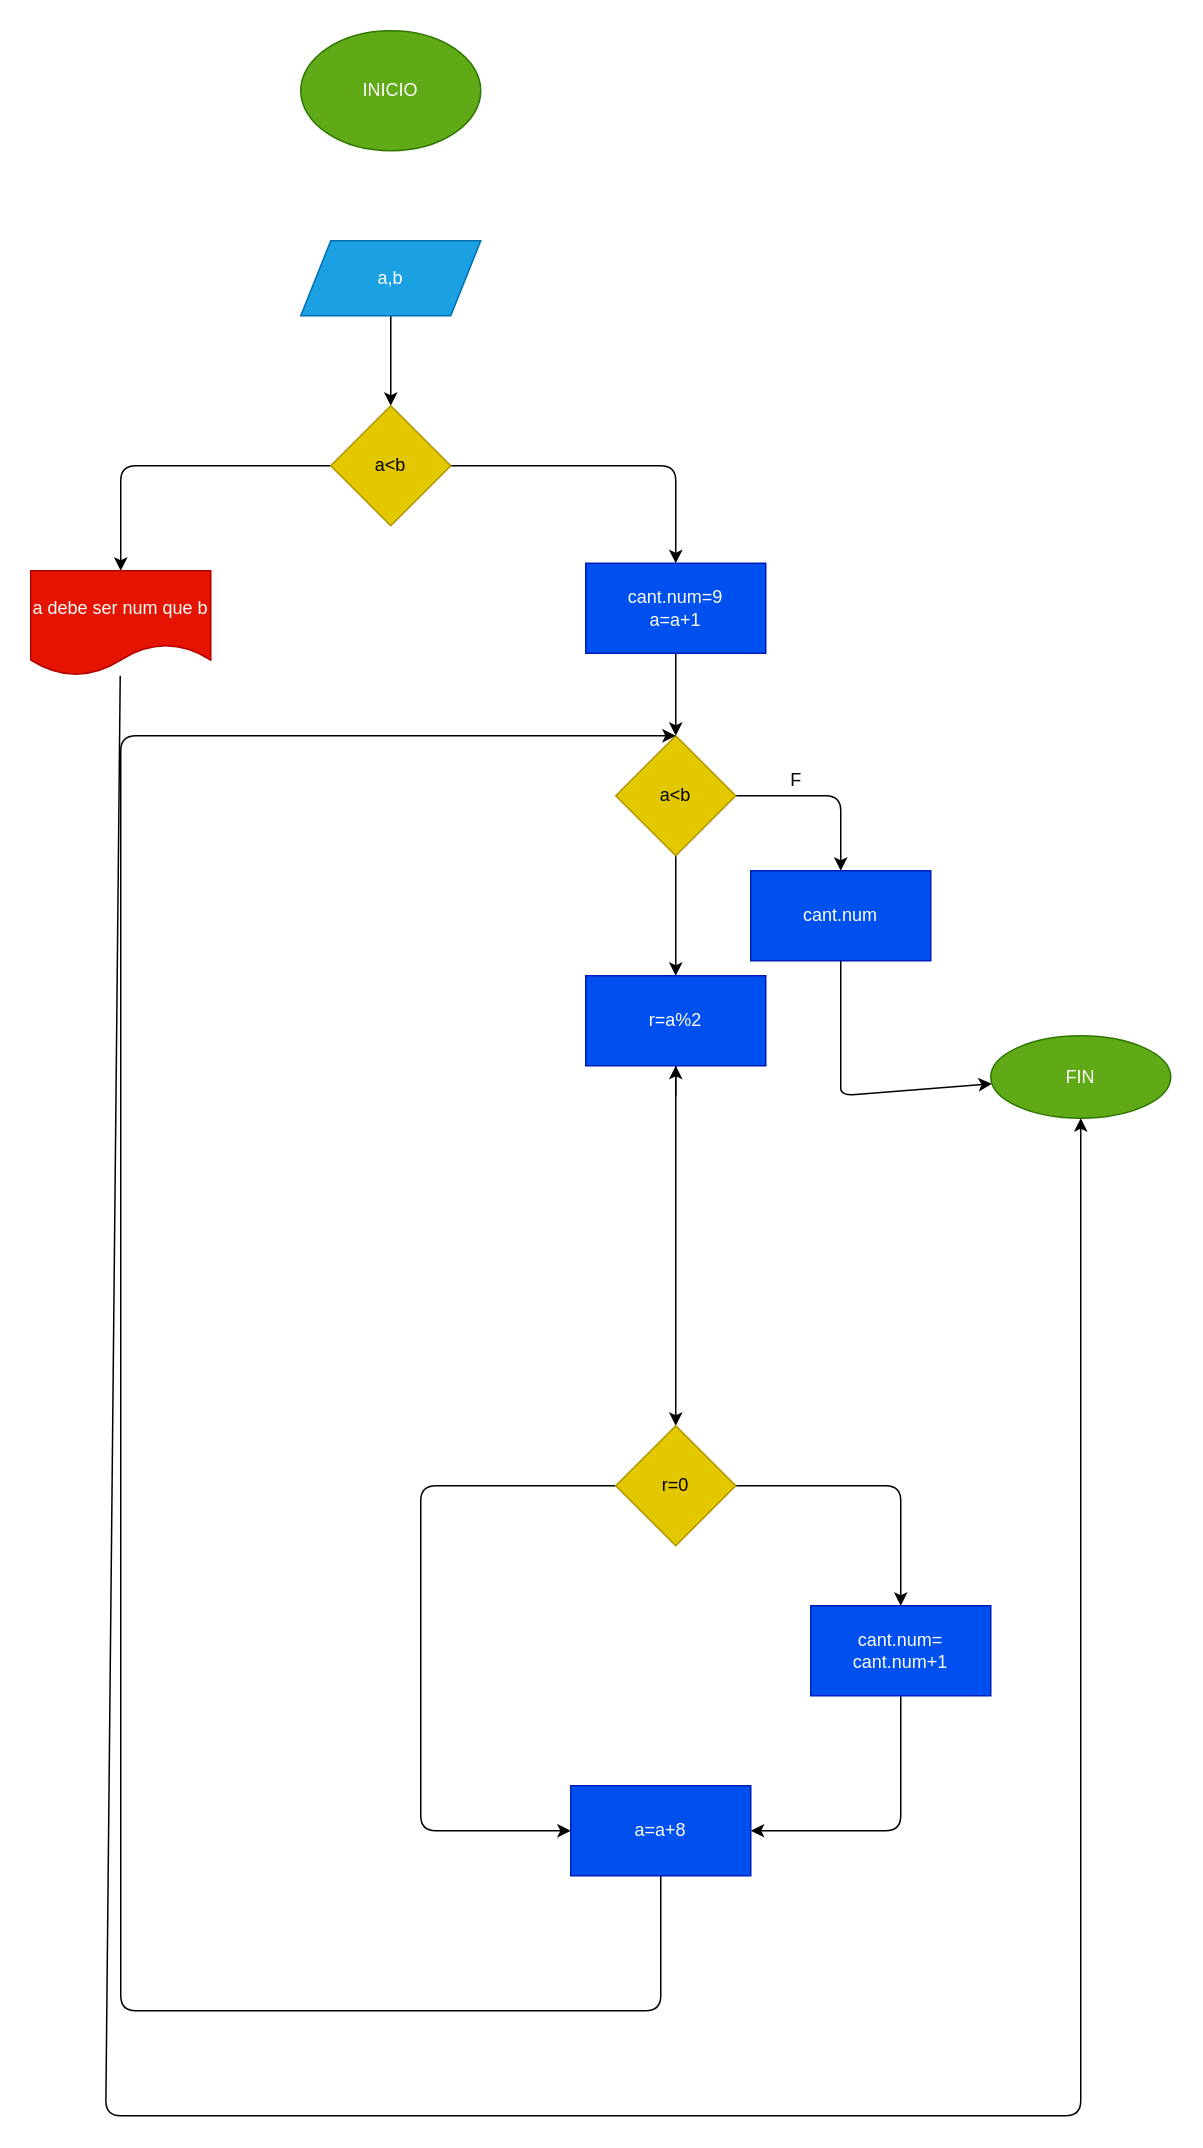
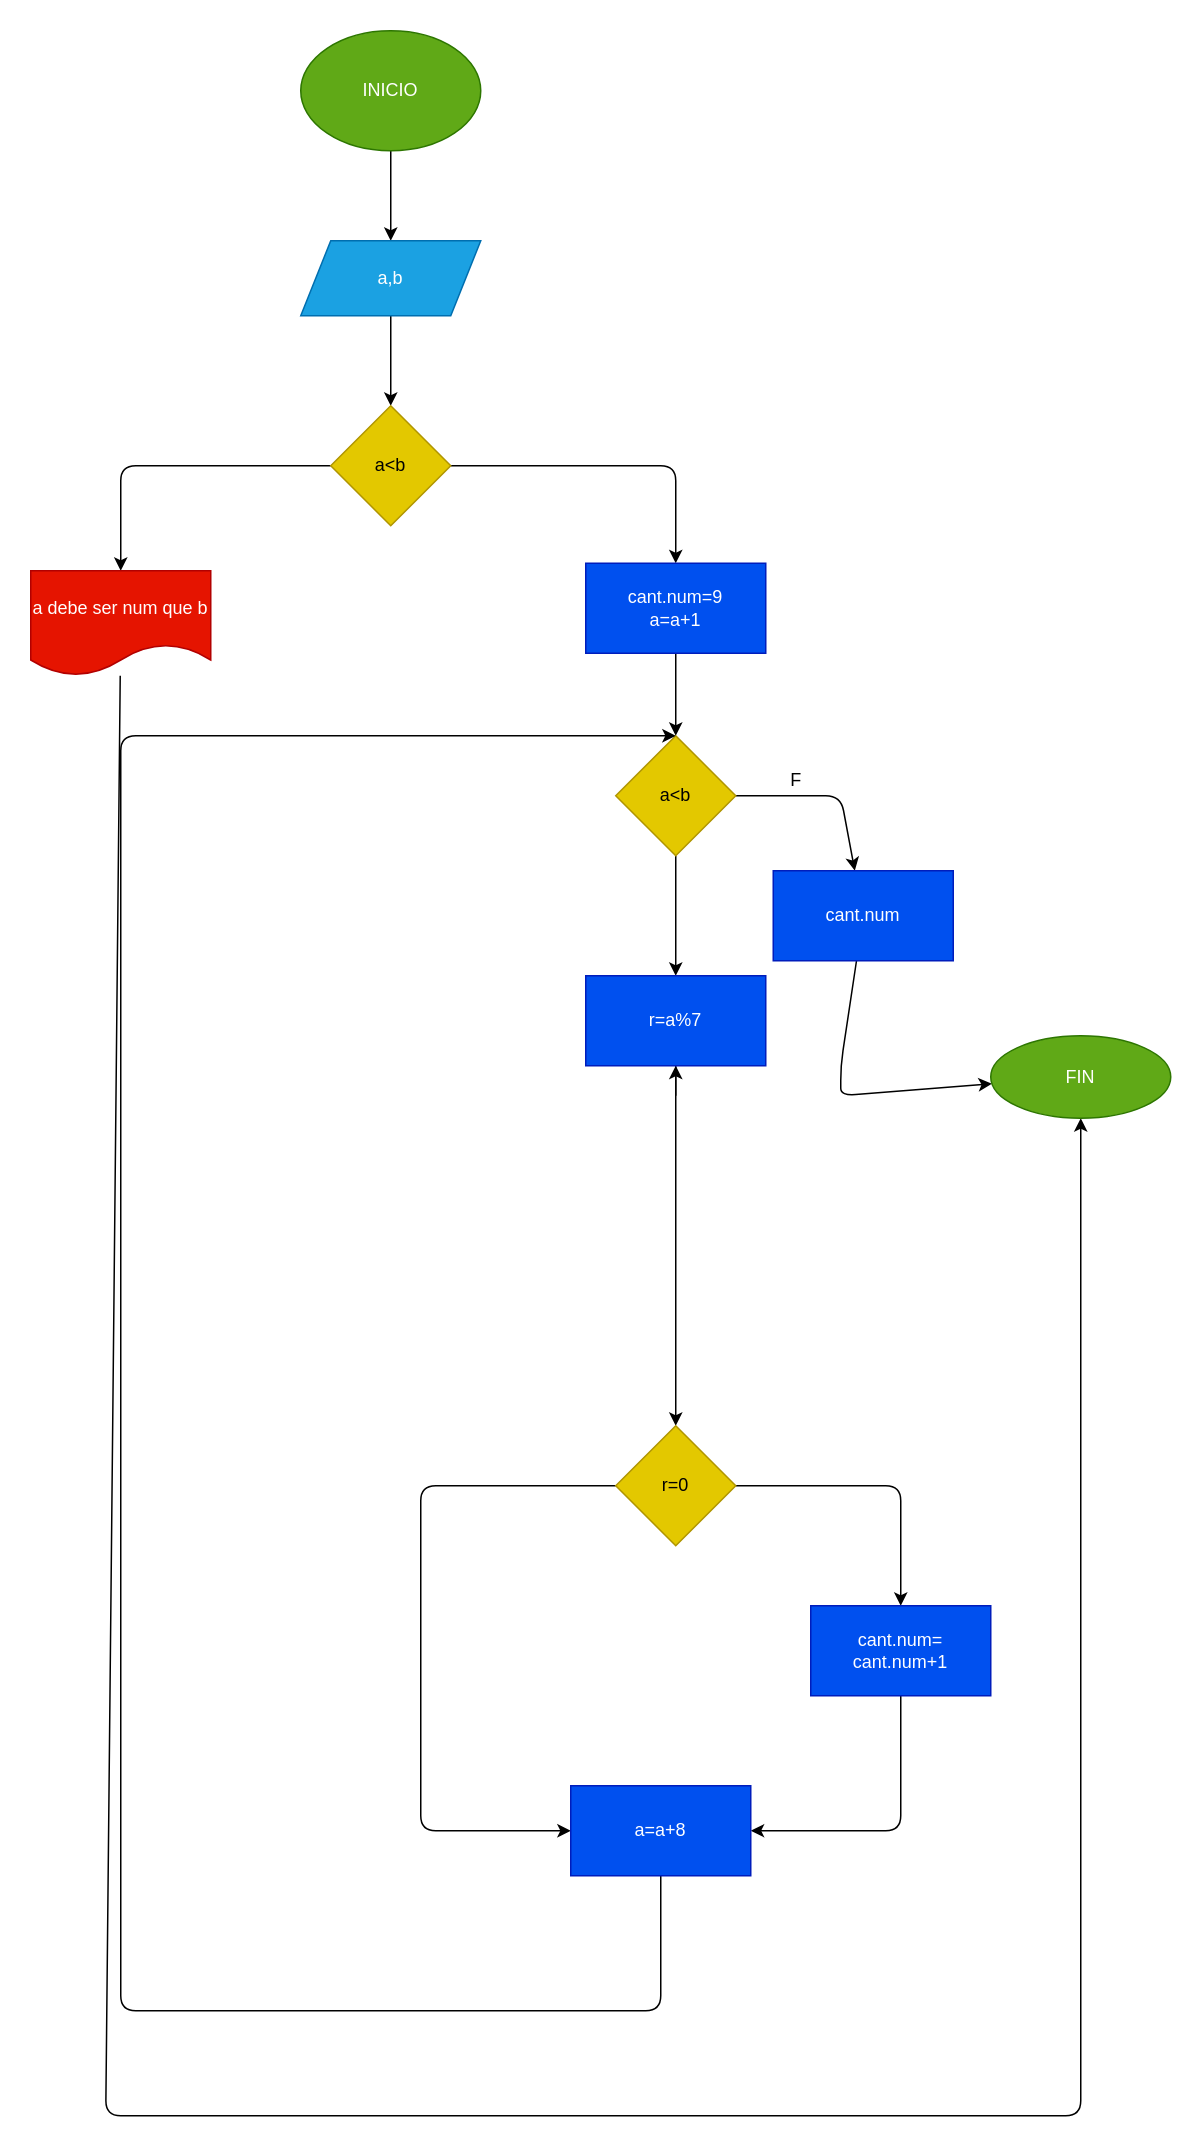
none -> (391, 191)
(841, 916) -> (863, 916)
(676, 1021) -> (676, 1021)
